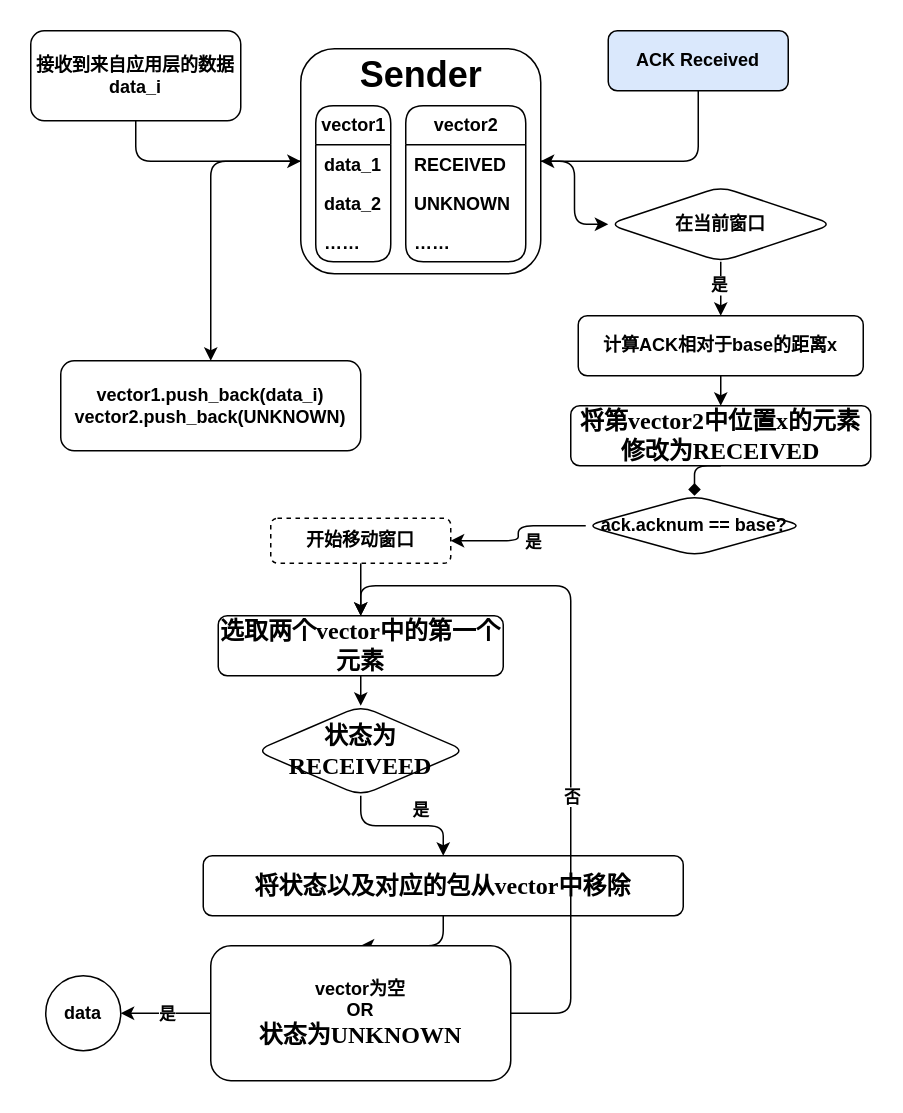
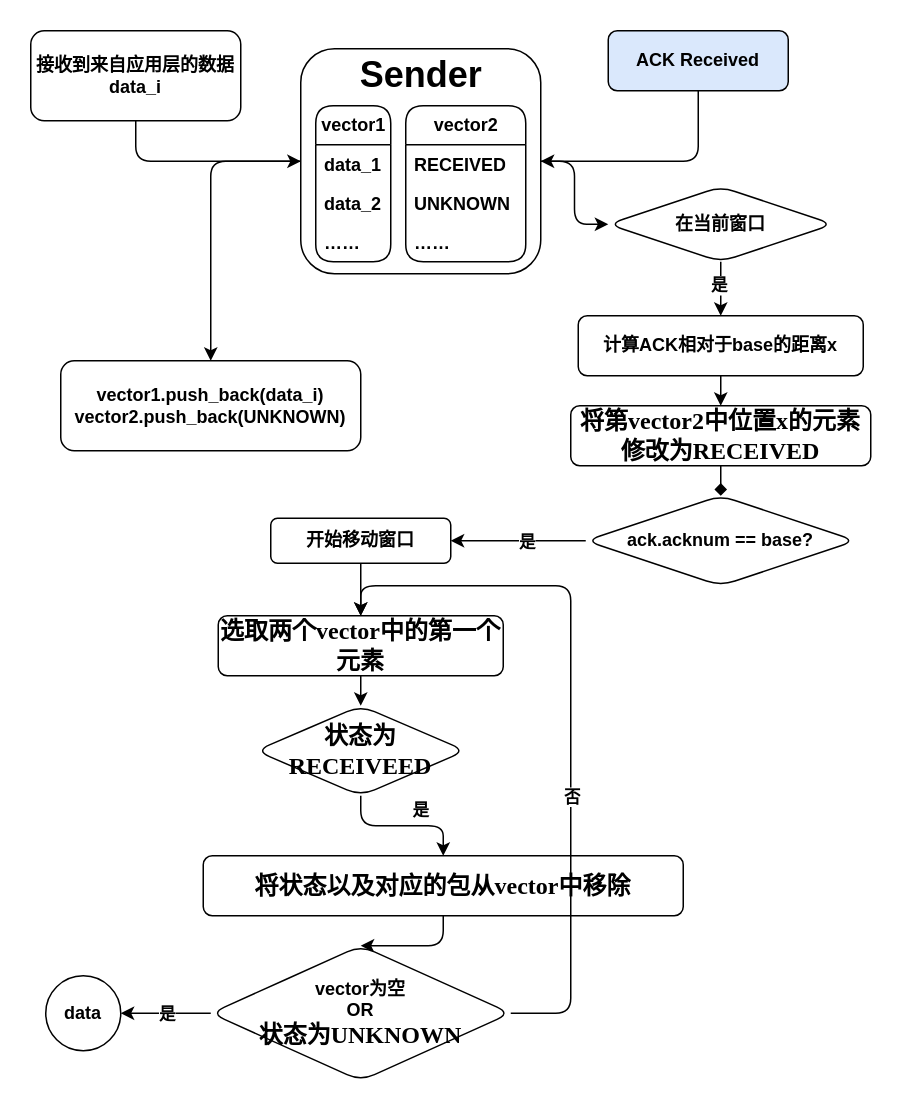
(695, 526) -> (721, 541)
(361, 541) -> (361, 541)
(361, 1013) -> (361, 1013)
